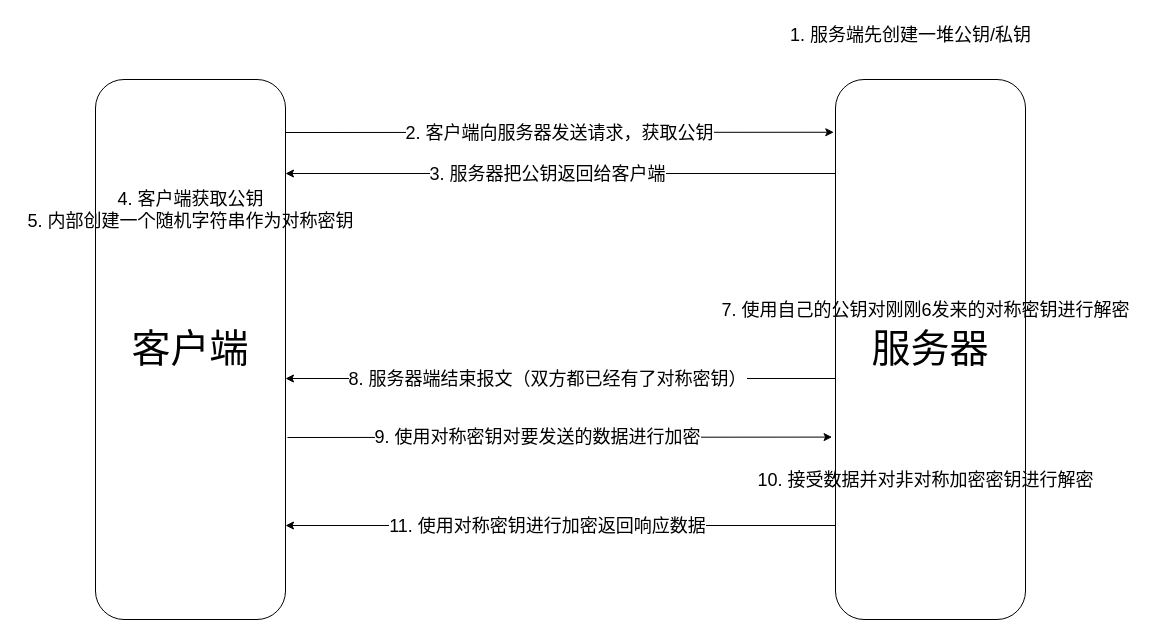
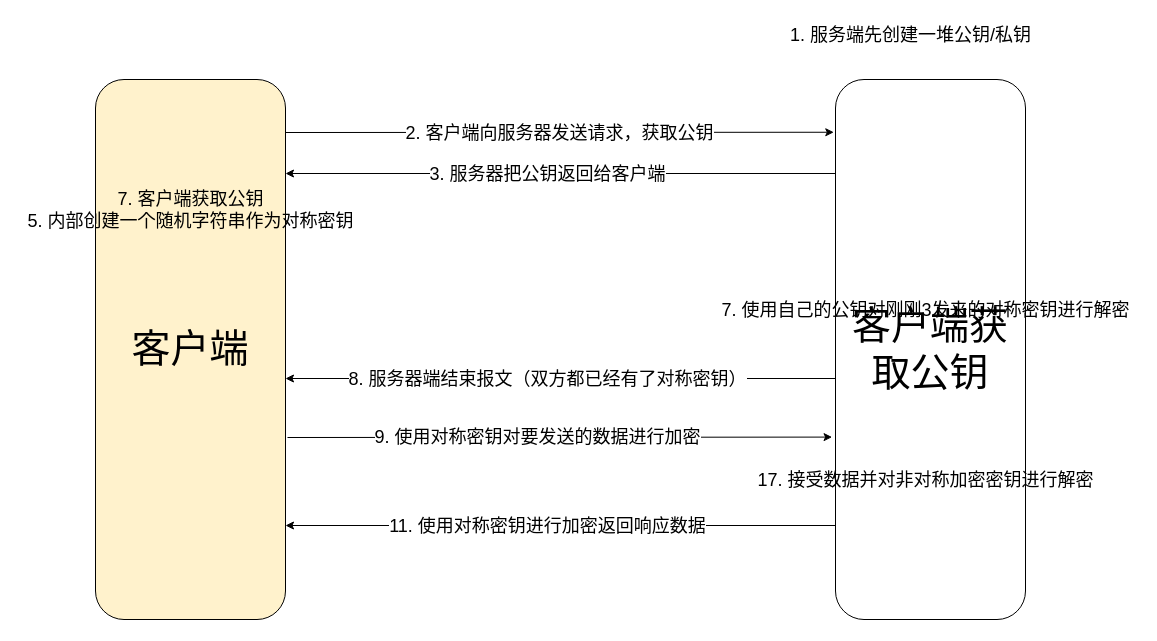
(191, 211) -> (191, 211)
(926, 311) -> (926, 311)
(191, 350) -> (191, 350)
(931, 350) -> (931, 350)
(926, 481) -> (926, 481)
